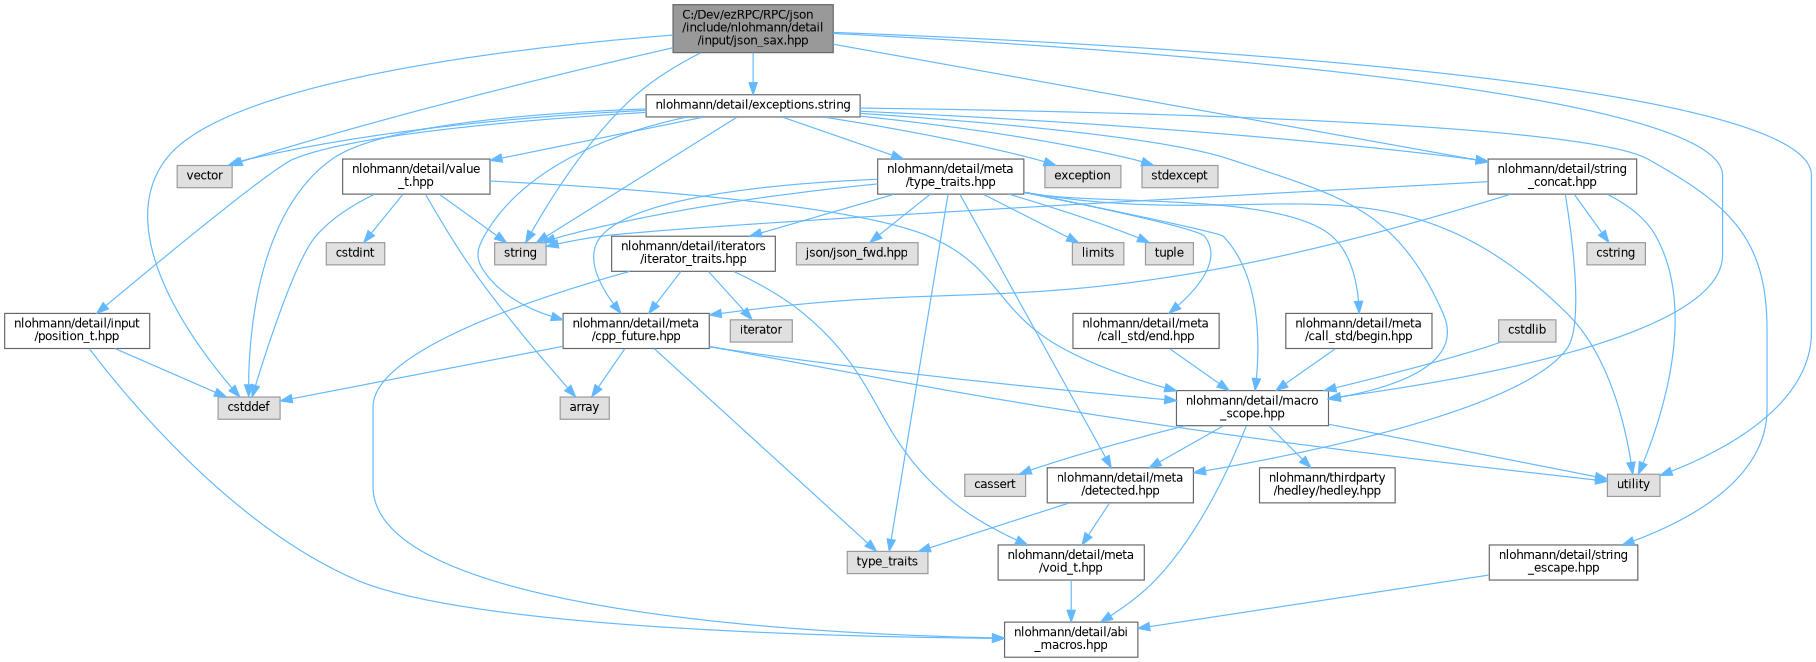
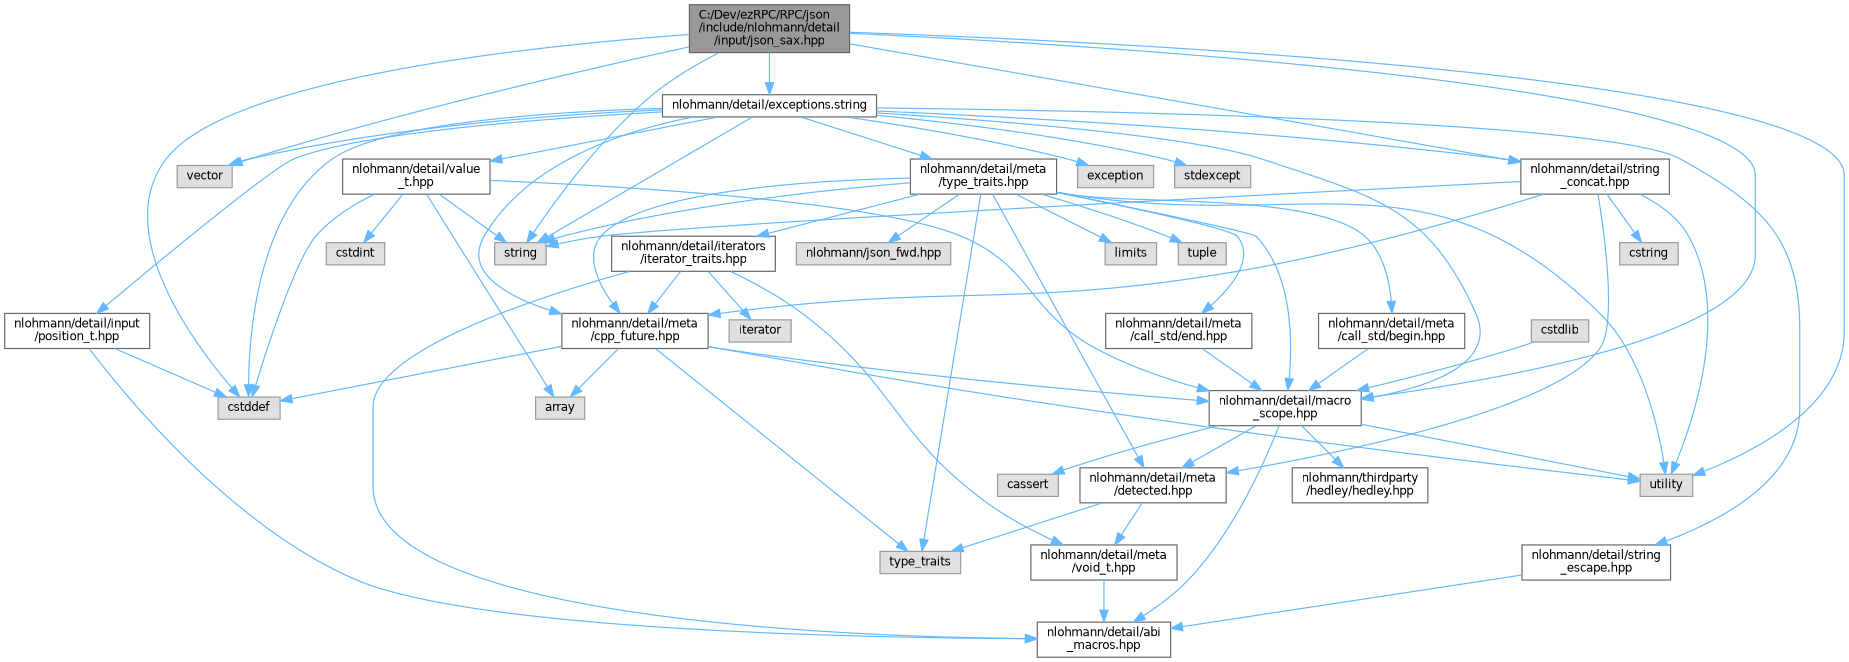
(857, 254) -> (874, 254)
